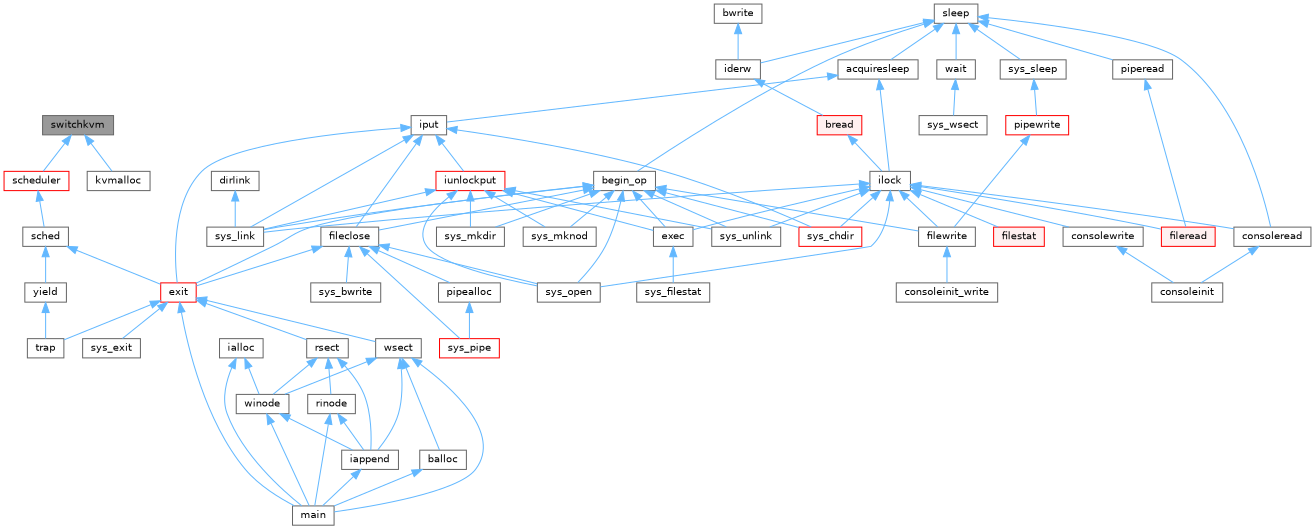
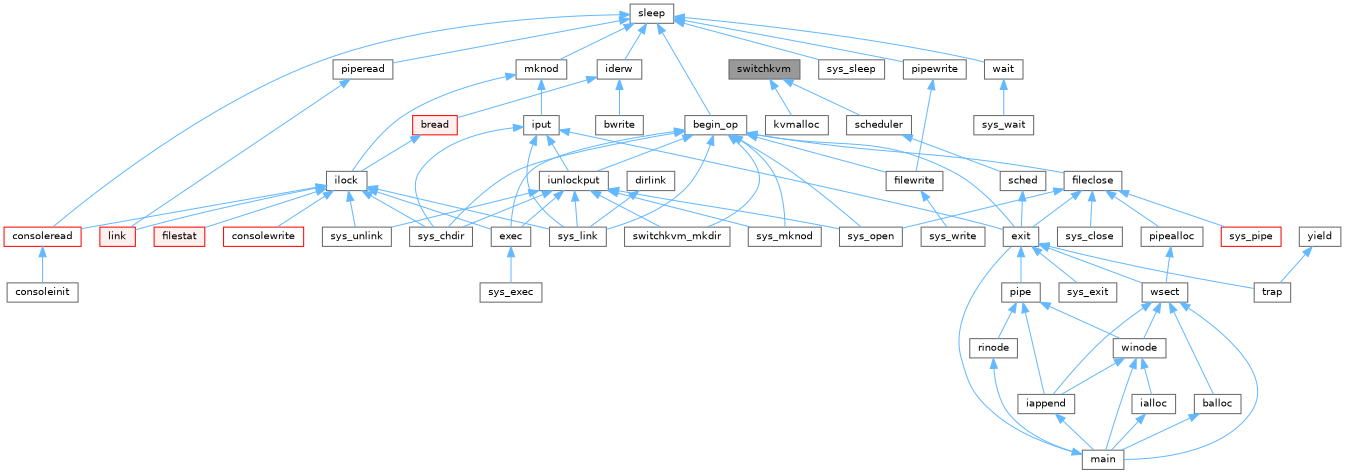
(738, 47) -> (619, 103)
(878, 69) -> (541, 69)
(1036, 103) -> (794, 41)
(953, 125) -> (1004, 125)
(1037, 125) -> (935, 69)
(36, 181) -> (879, 125)
(470, 181) -> (574, 181)
(386, 185) -> none
none -> (503, 211)
(690, 211) -> (640, 155)
(922, 212) -> none
(470, 237) -> (677, 237)
(830, 237) -> (441, 237)
(1103, 237) -> (264, 237)
(1188, 237) -> (118, 237)
(1272, 237) -> (43, 237)
(761, 263) -> none
(1149, 267) -> none
(46, 270) -> none
(178, 293) -> (1021, 237)
(346, 293) -> (1090, 237)
(673, 293) -> (511, 293)
(947, 293) -> (953, 237)
(469, 326) -> (1168, 267)
(327, 348) -> (1021, 293)
(254, 381) -> (1148, 381)
(216, 423) -> (965, 370)
(354, 436) -> none
